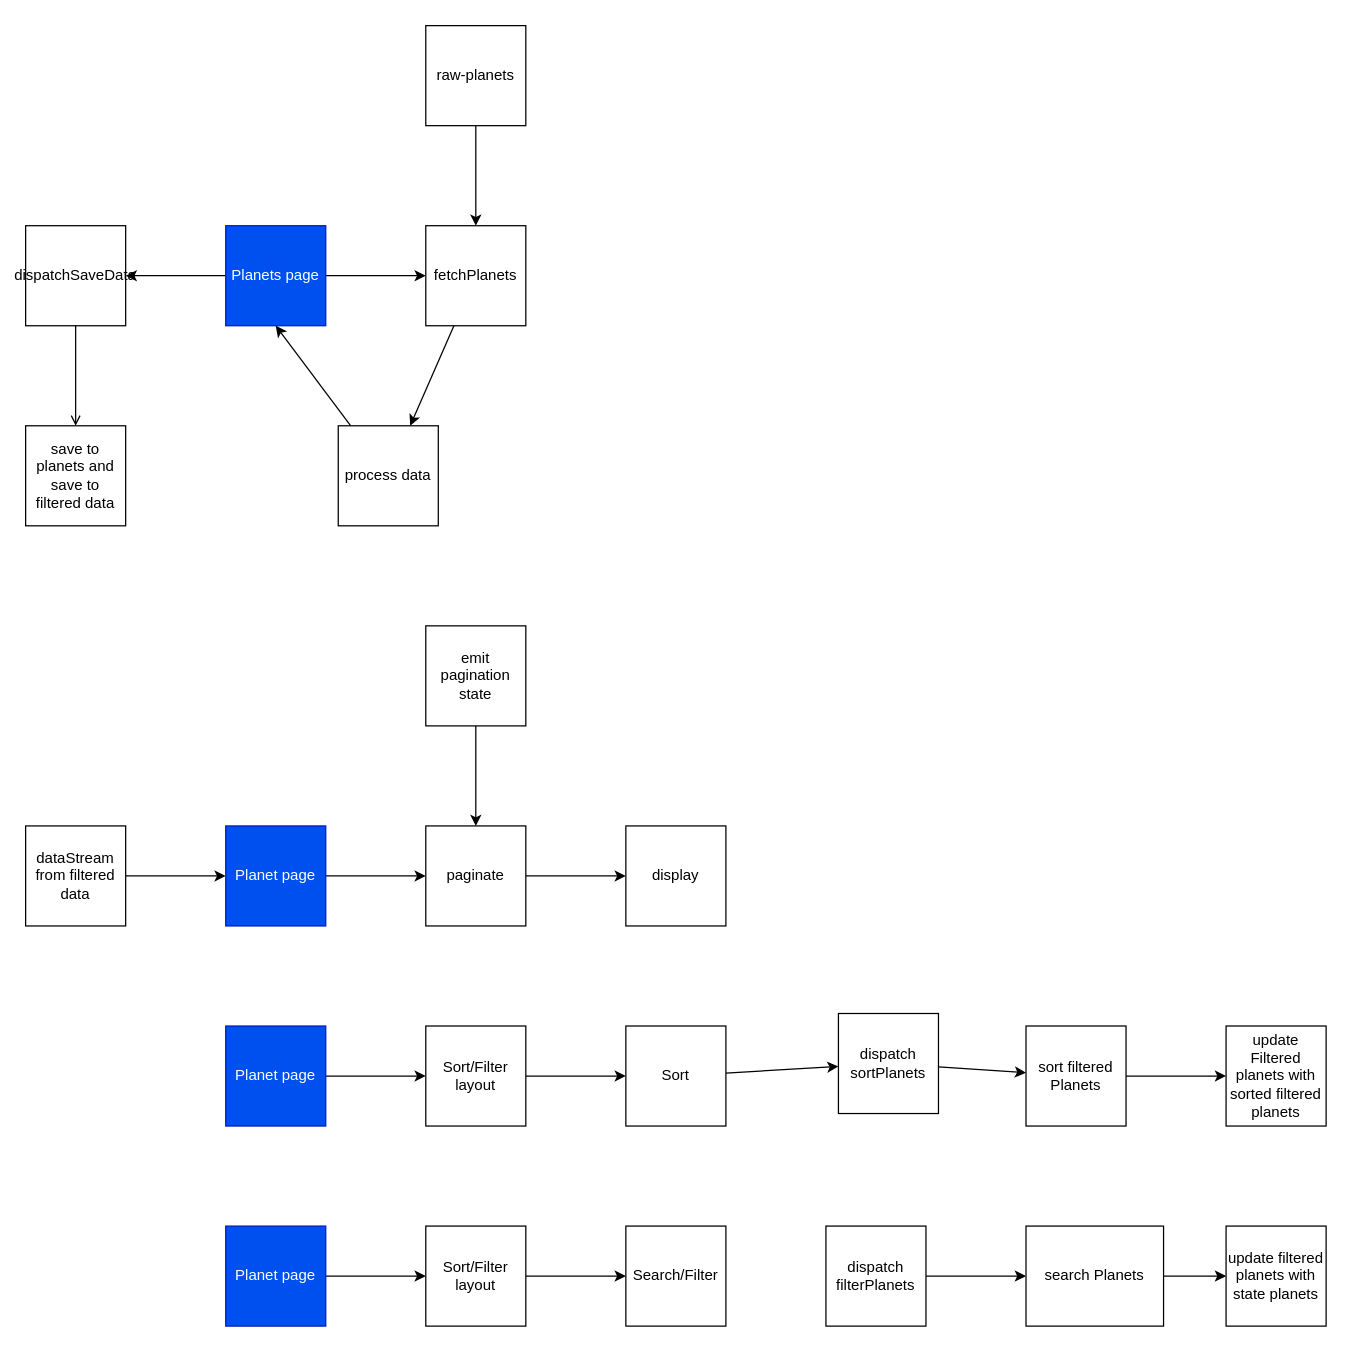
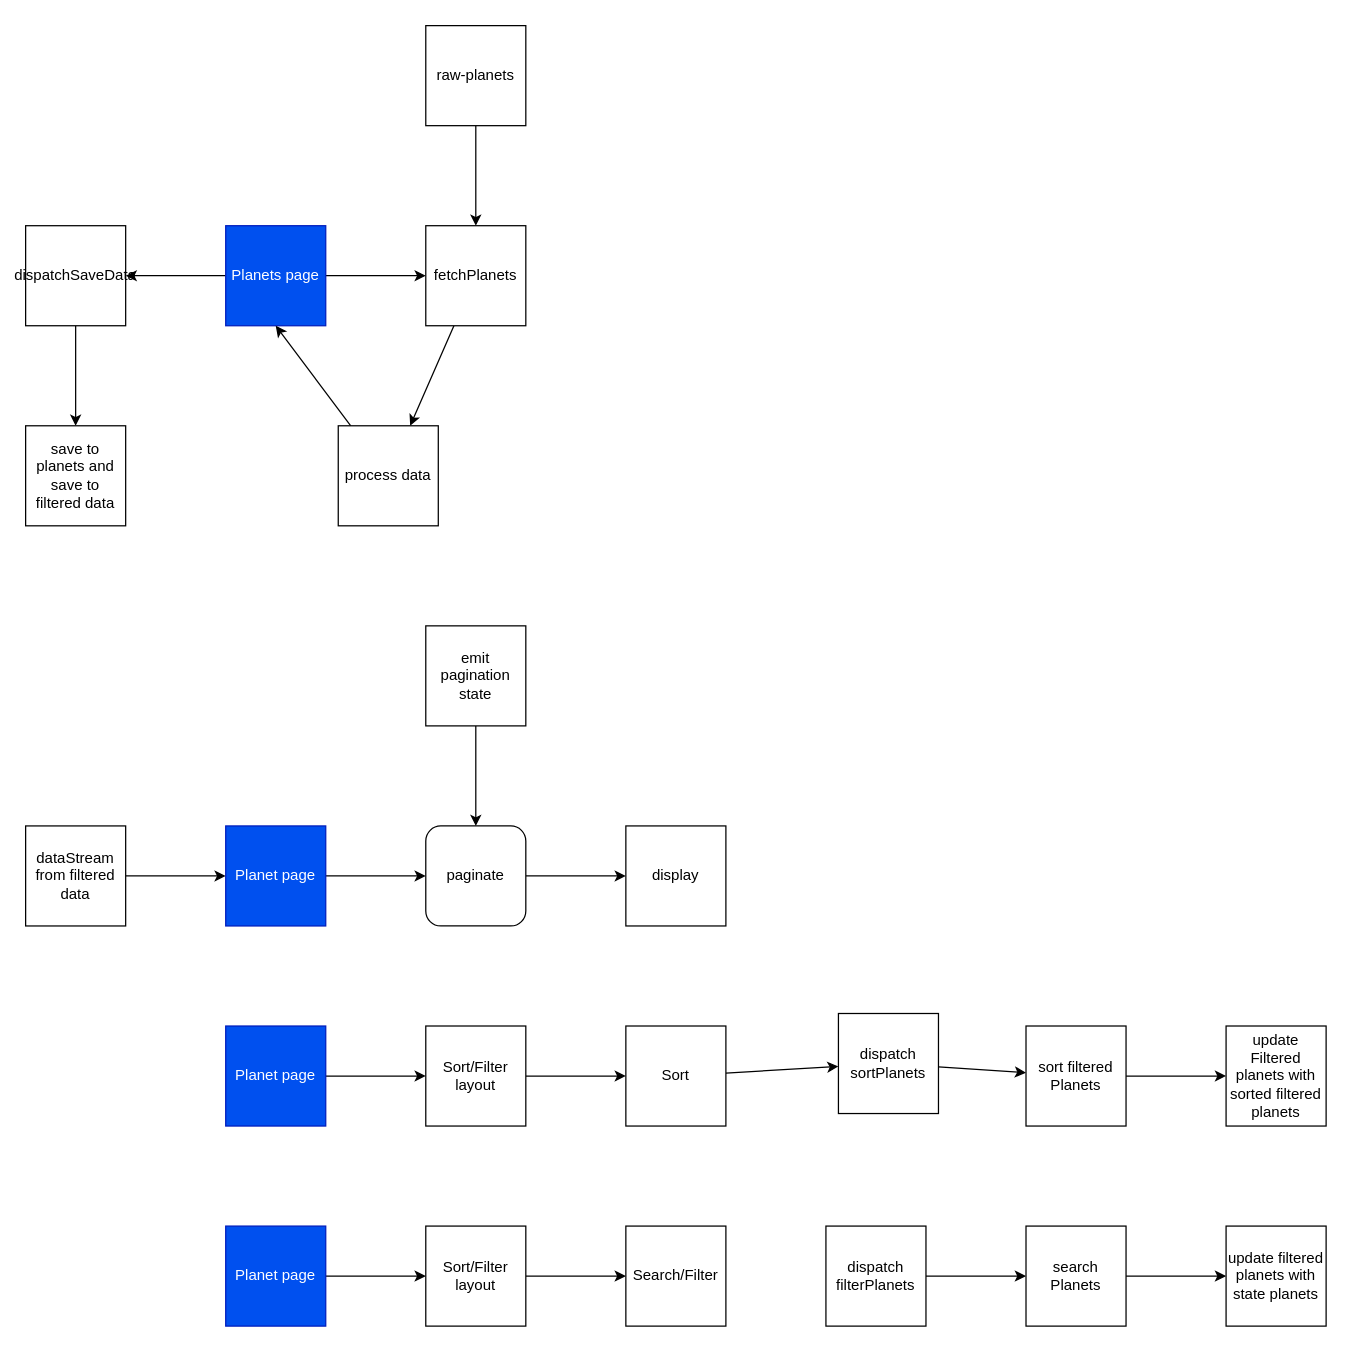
(76, 418) -> (76, 416)
(476, 876) -> (476, 876)
(1094, 1276) -> (1076, 1276)
